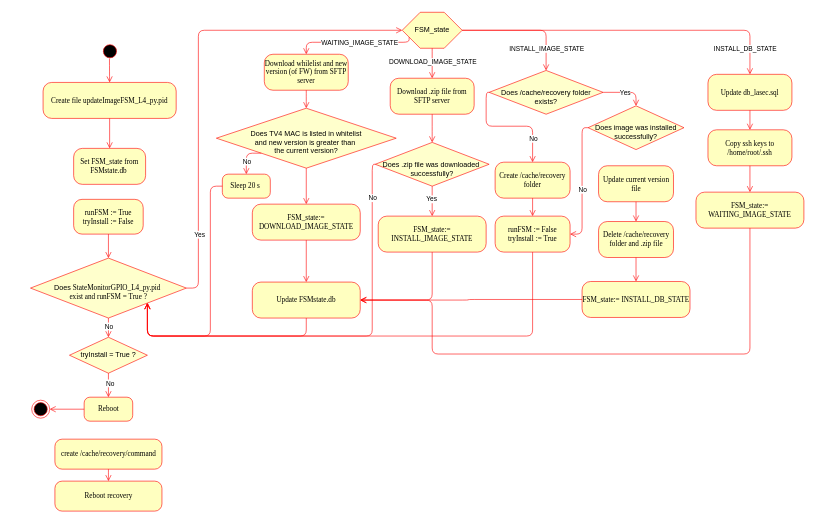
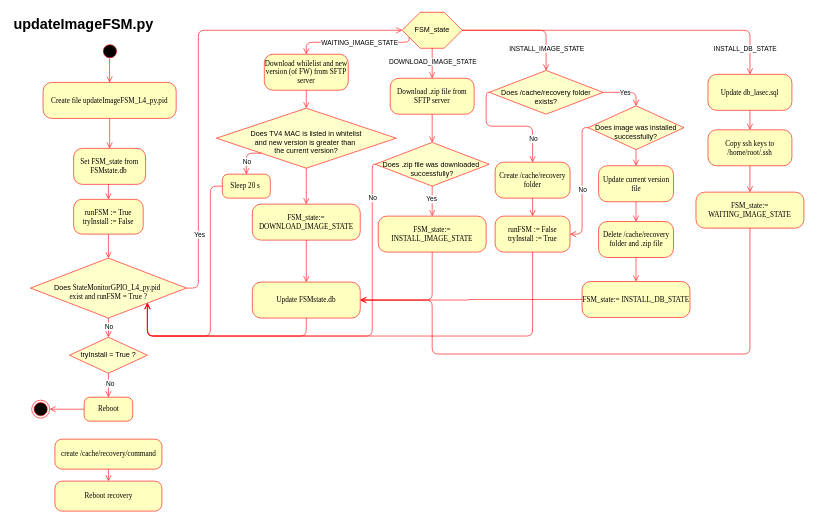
none -> (108, 27)
none -> (636, 161)
none -> (108, 191)
